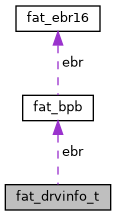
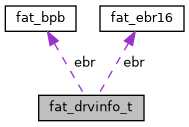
(58, 70) -> (113, 69)
